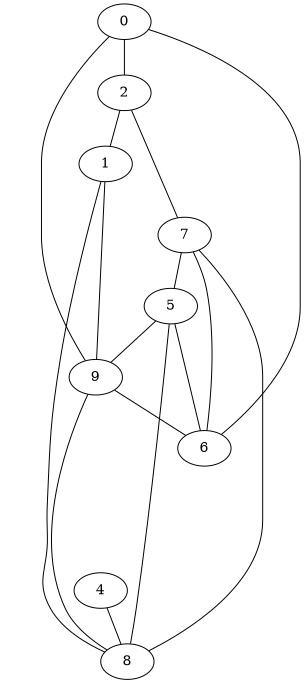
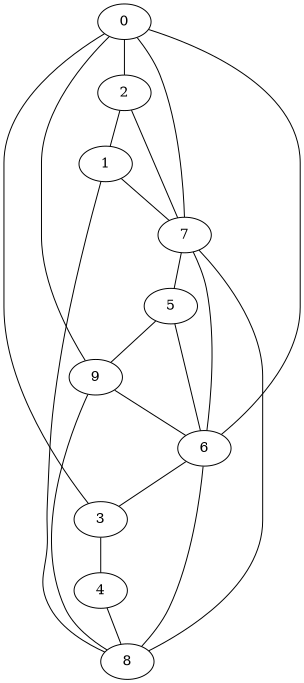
none -> (174, 124)
(101, 271) -> (145, 199)
(152, 484) -> (186, 561)
none -> (101, 519)
